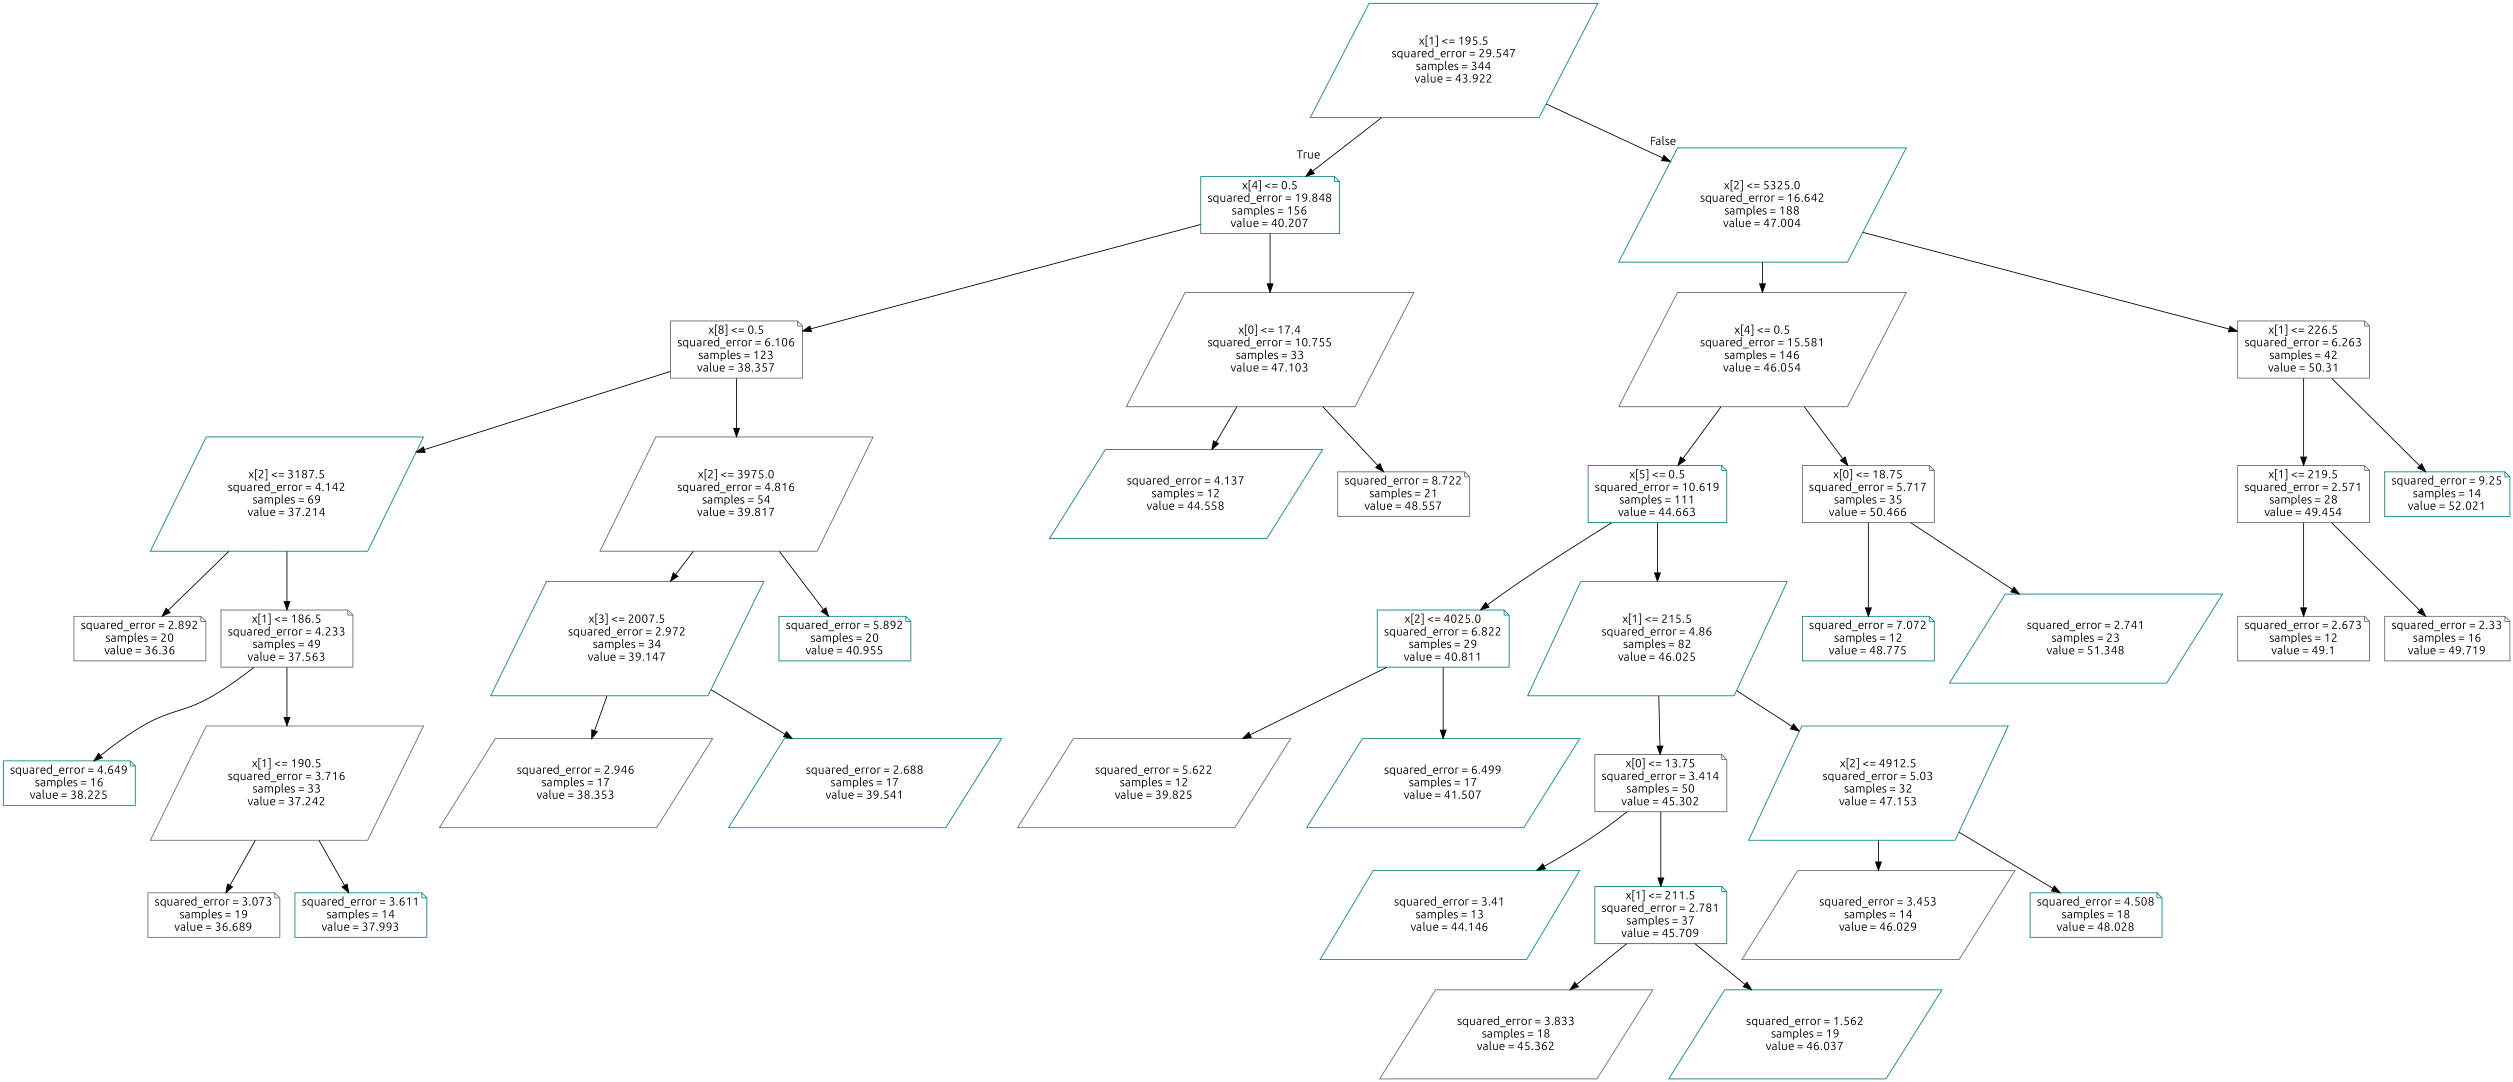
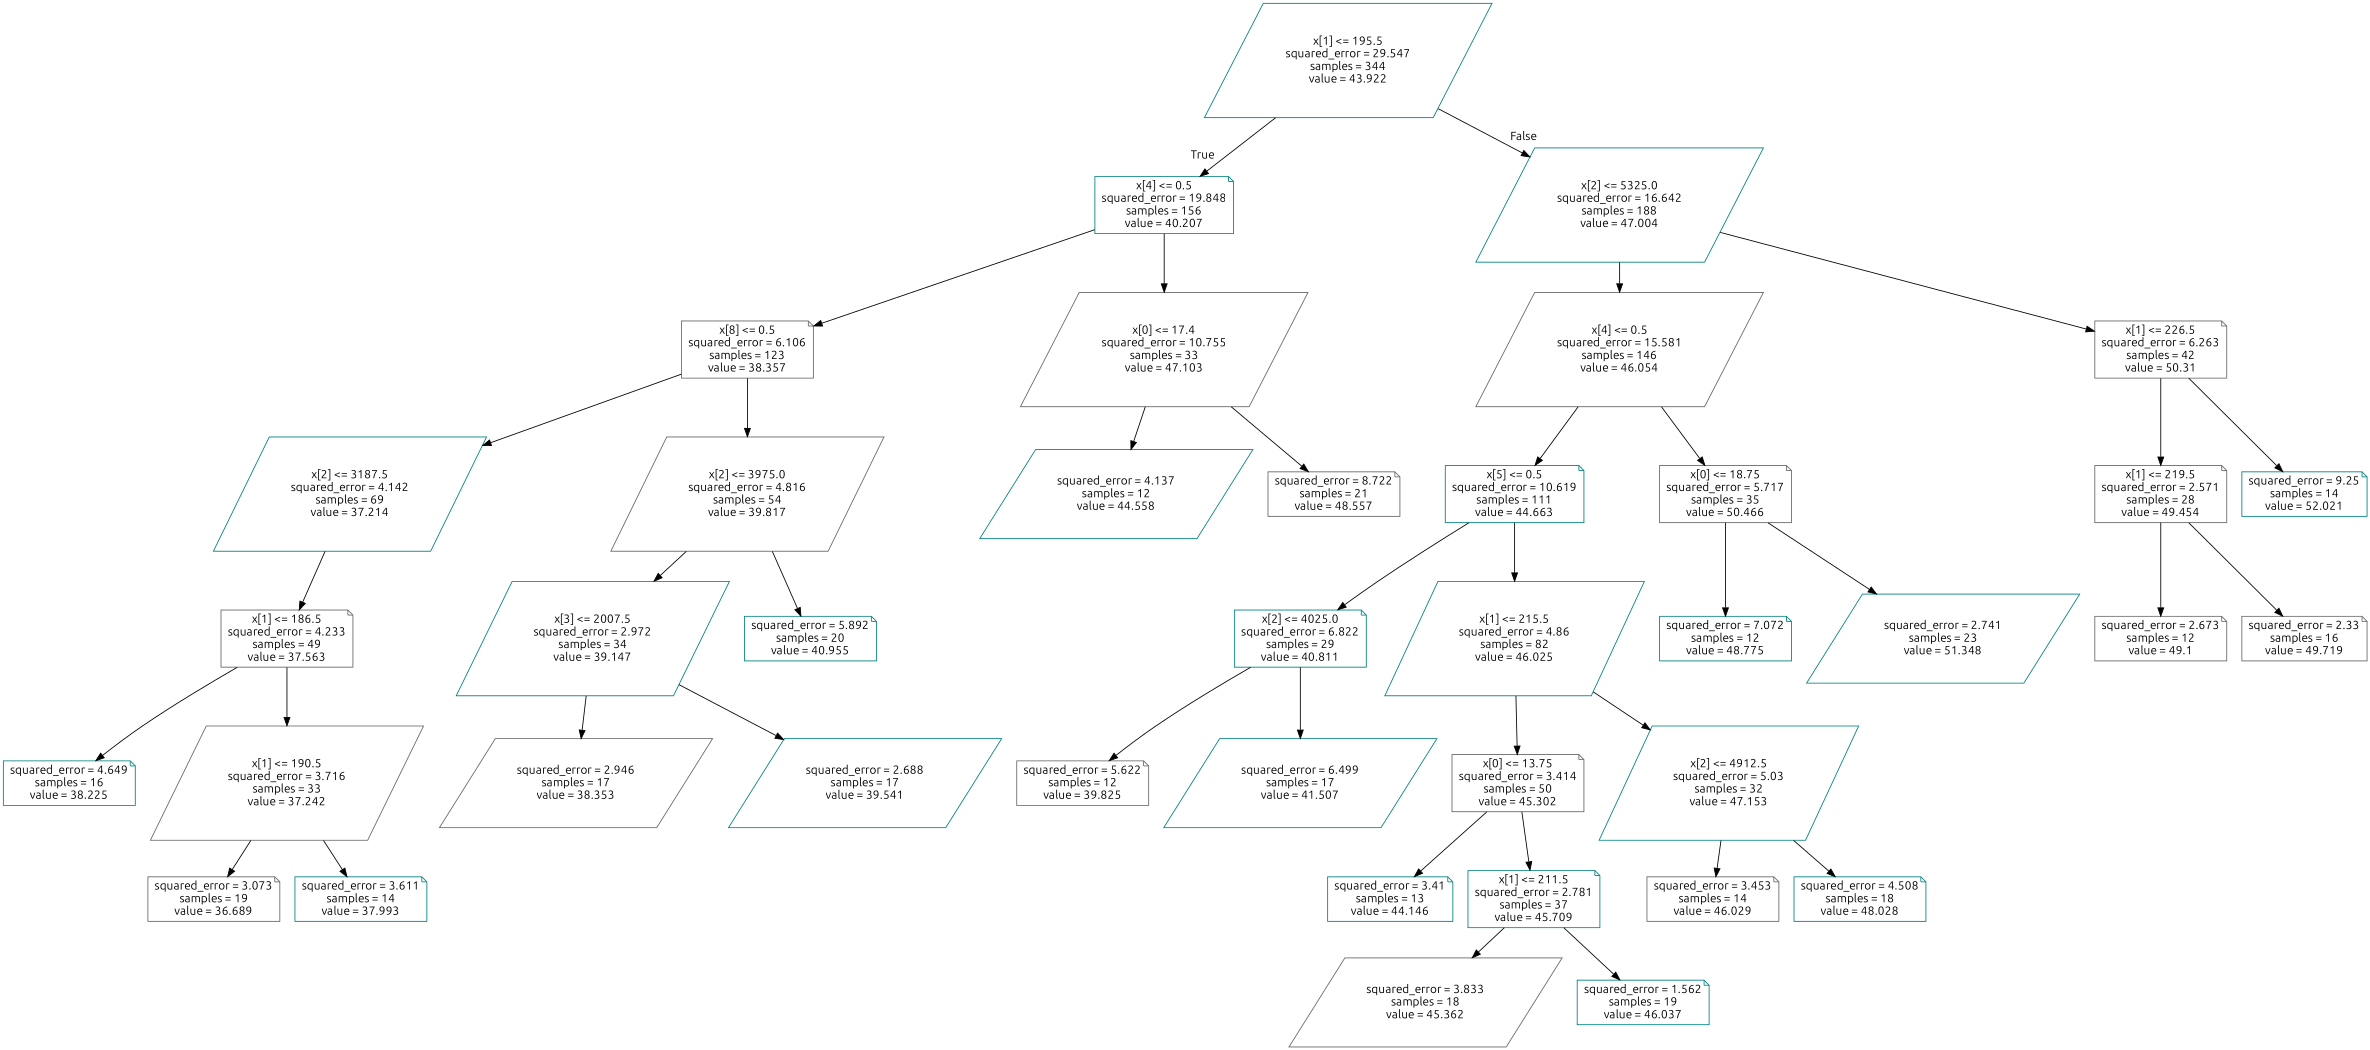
(140, 639) -> none
(1154, 783) -> (1083, 783)
(1450, 915) -> (1390, 899)
(1878, 915) -> (1713, 899)
(1805, 1034) -> (1643, 1002)
